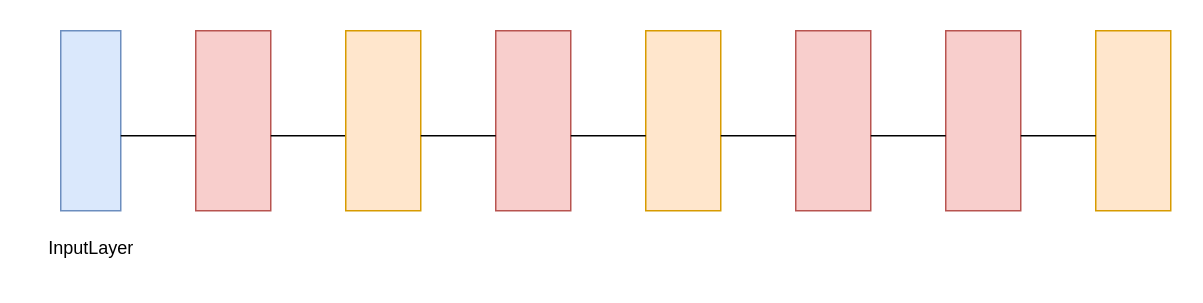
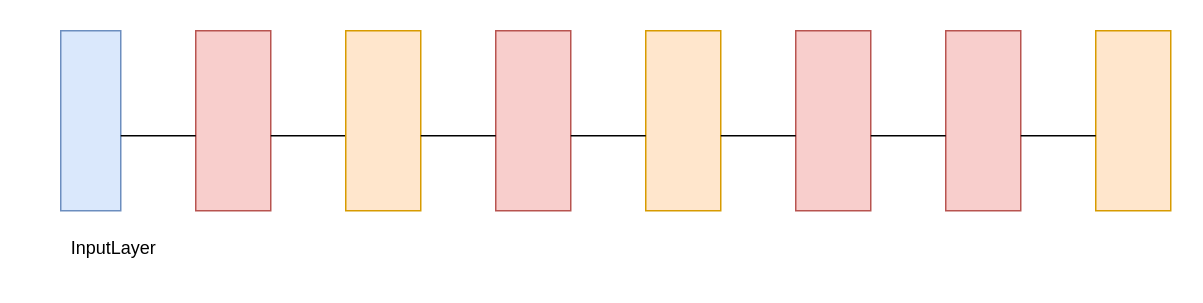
(91, 248) -> (113, 248)
